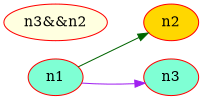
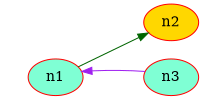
(56, 22) -> none
(108, 84) -> (119, 70)
